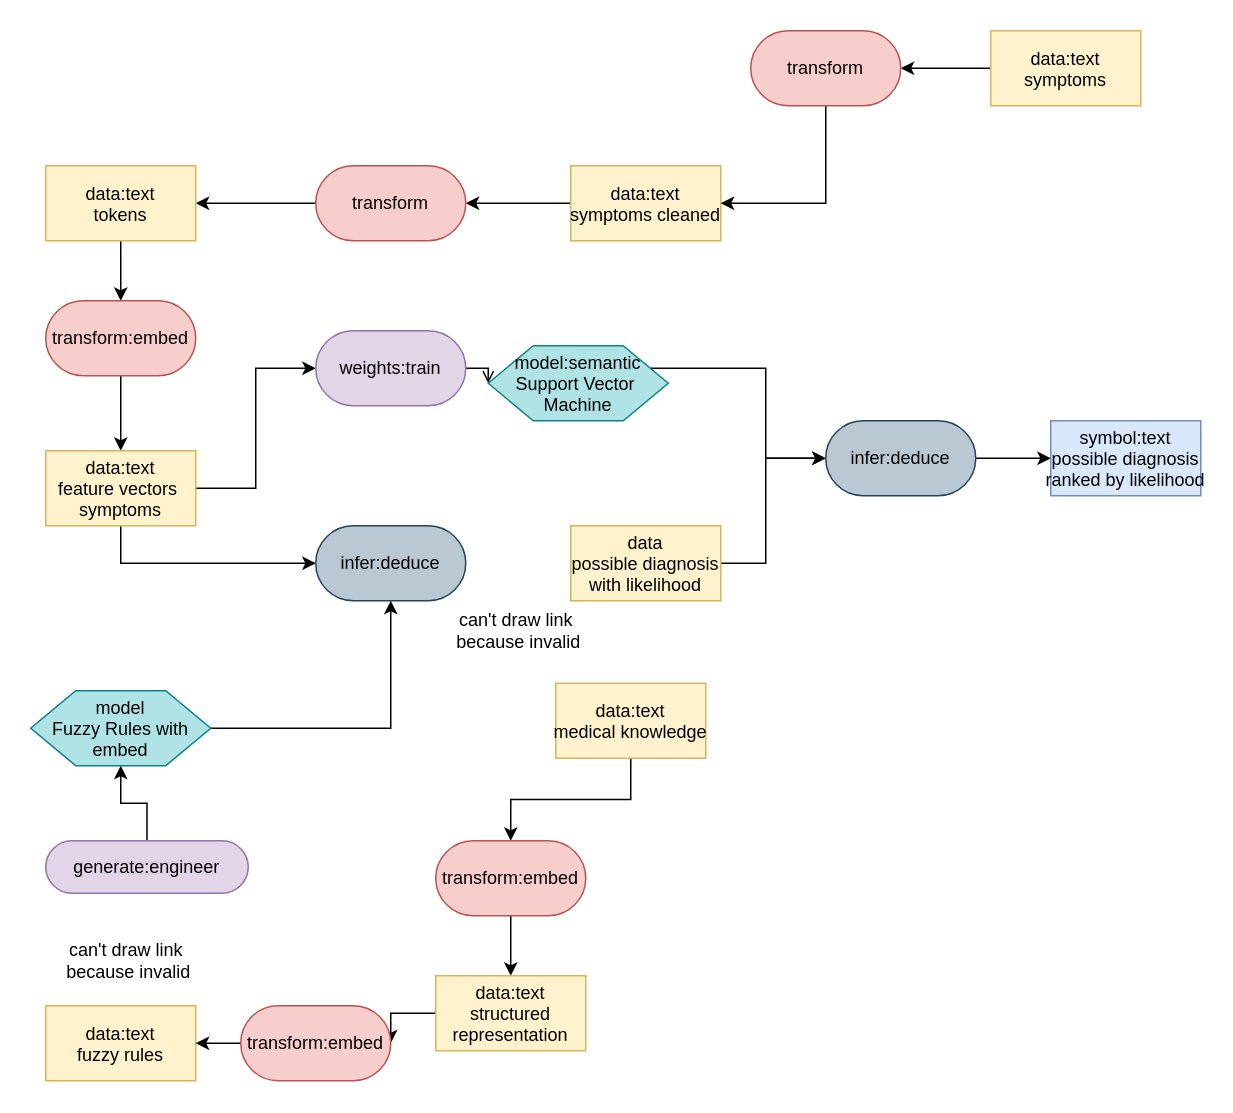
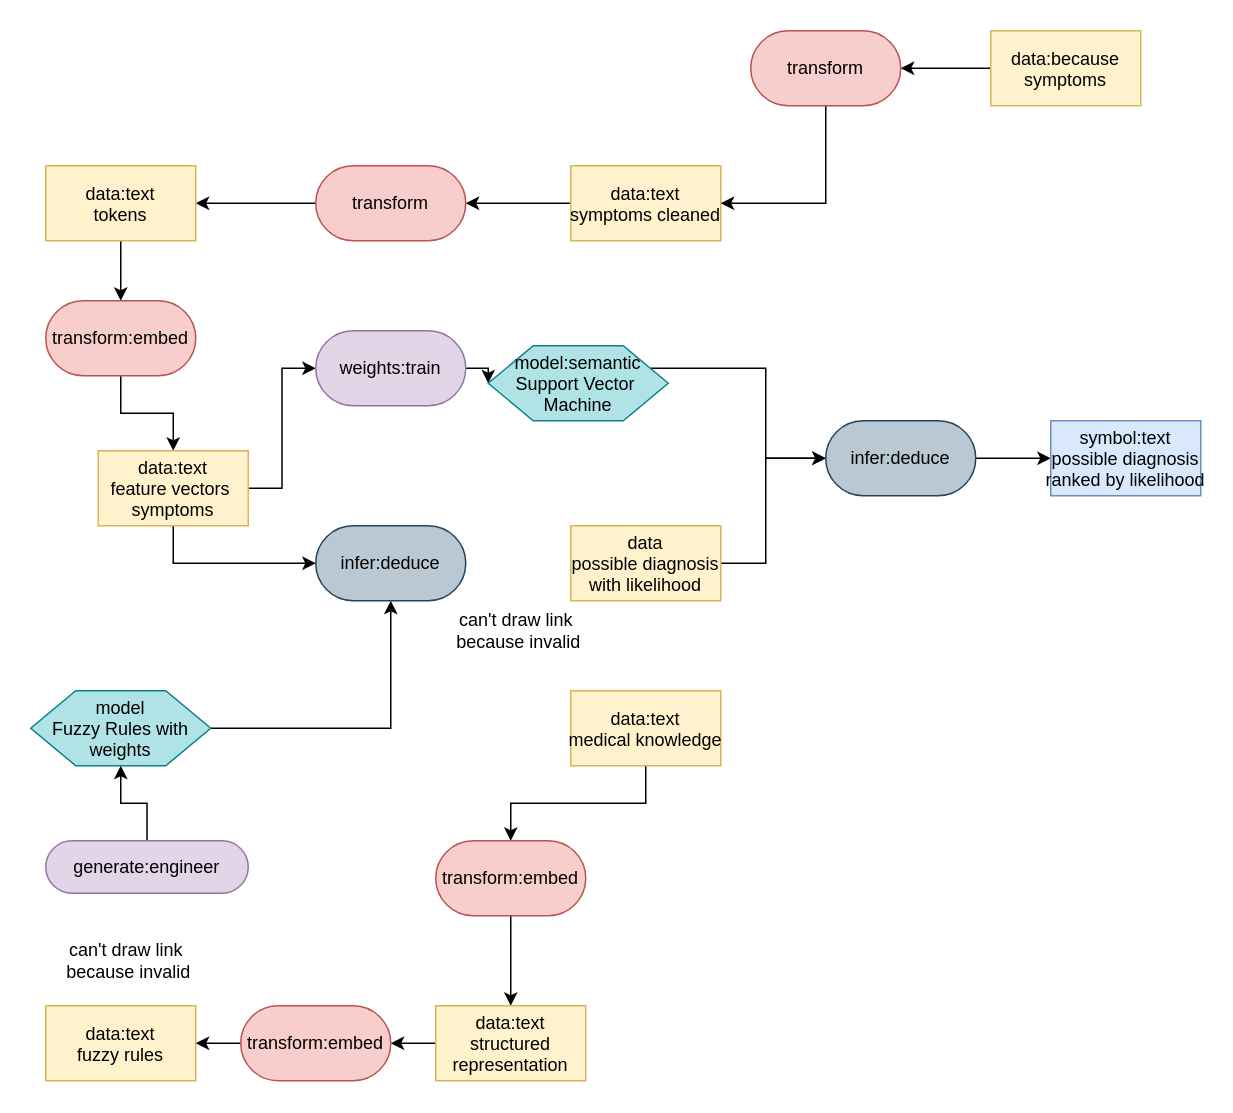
(1065, 59) -> (1065, 59)
(488, 370) -> (484, 368)
(121, 488) -> (173, 488)
(120, 708) -> (120, 708)
(631, 721) -> (646, 728)
(511, 1013) -> (511, 1043)
